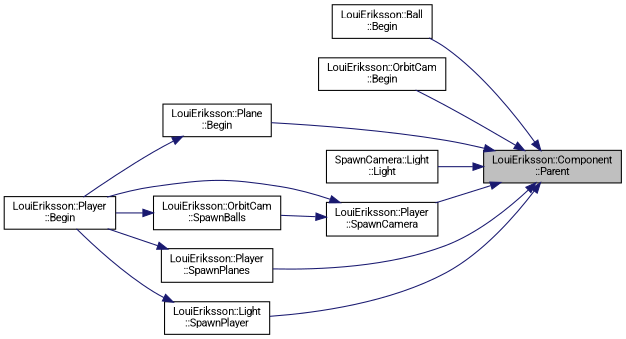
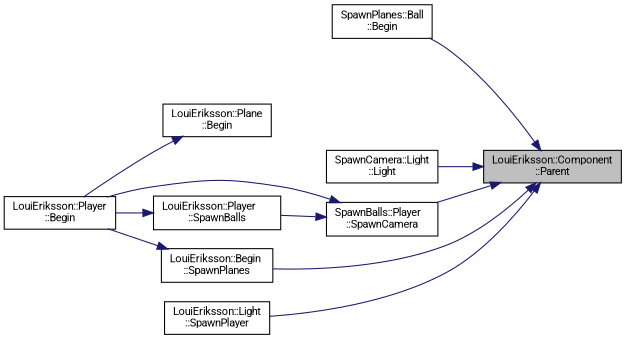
(382, 22) -> (382, 22)
(382, 74) -> none
(378, 131) -> none
(217, 213) -> (217, 213)
(382, 219) -> (382, 219)
(217, 265) -> (217, 265)
(118, 266) -> none
